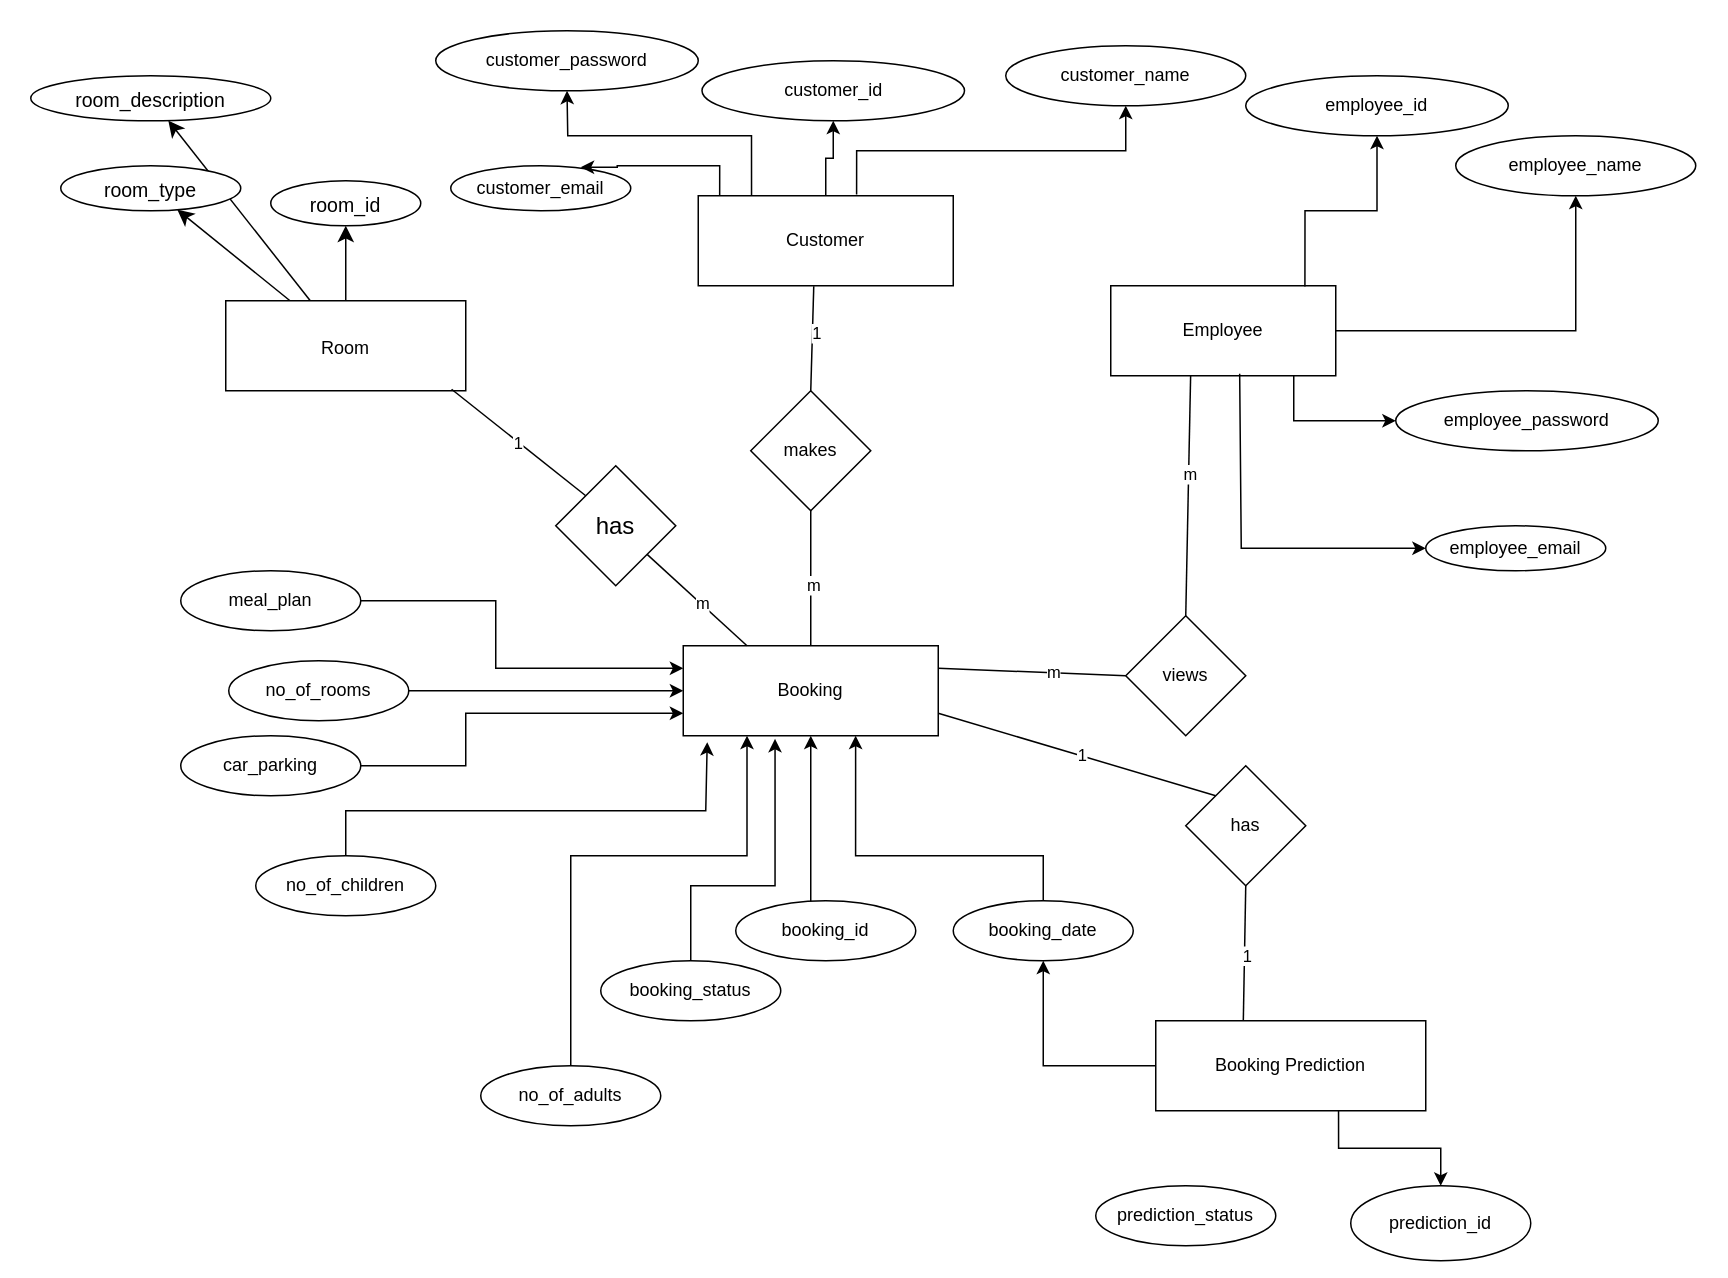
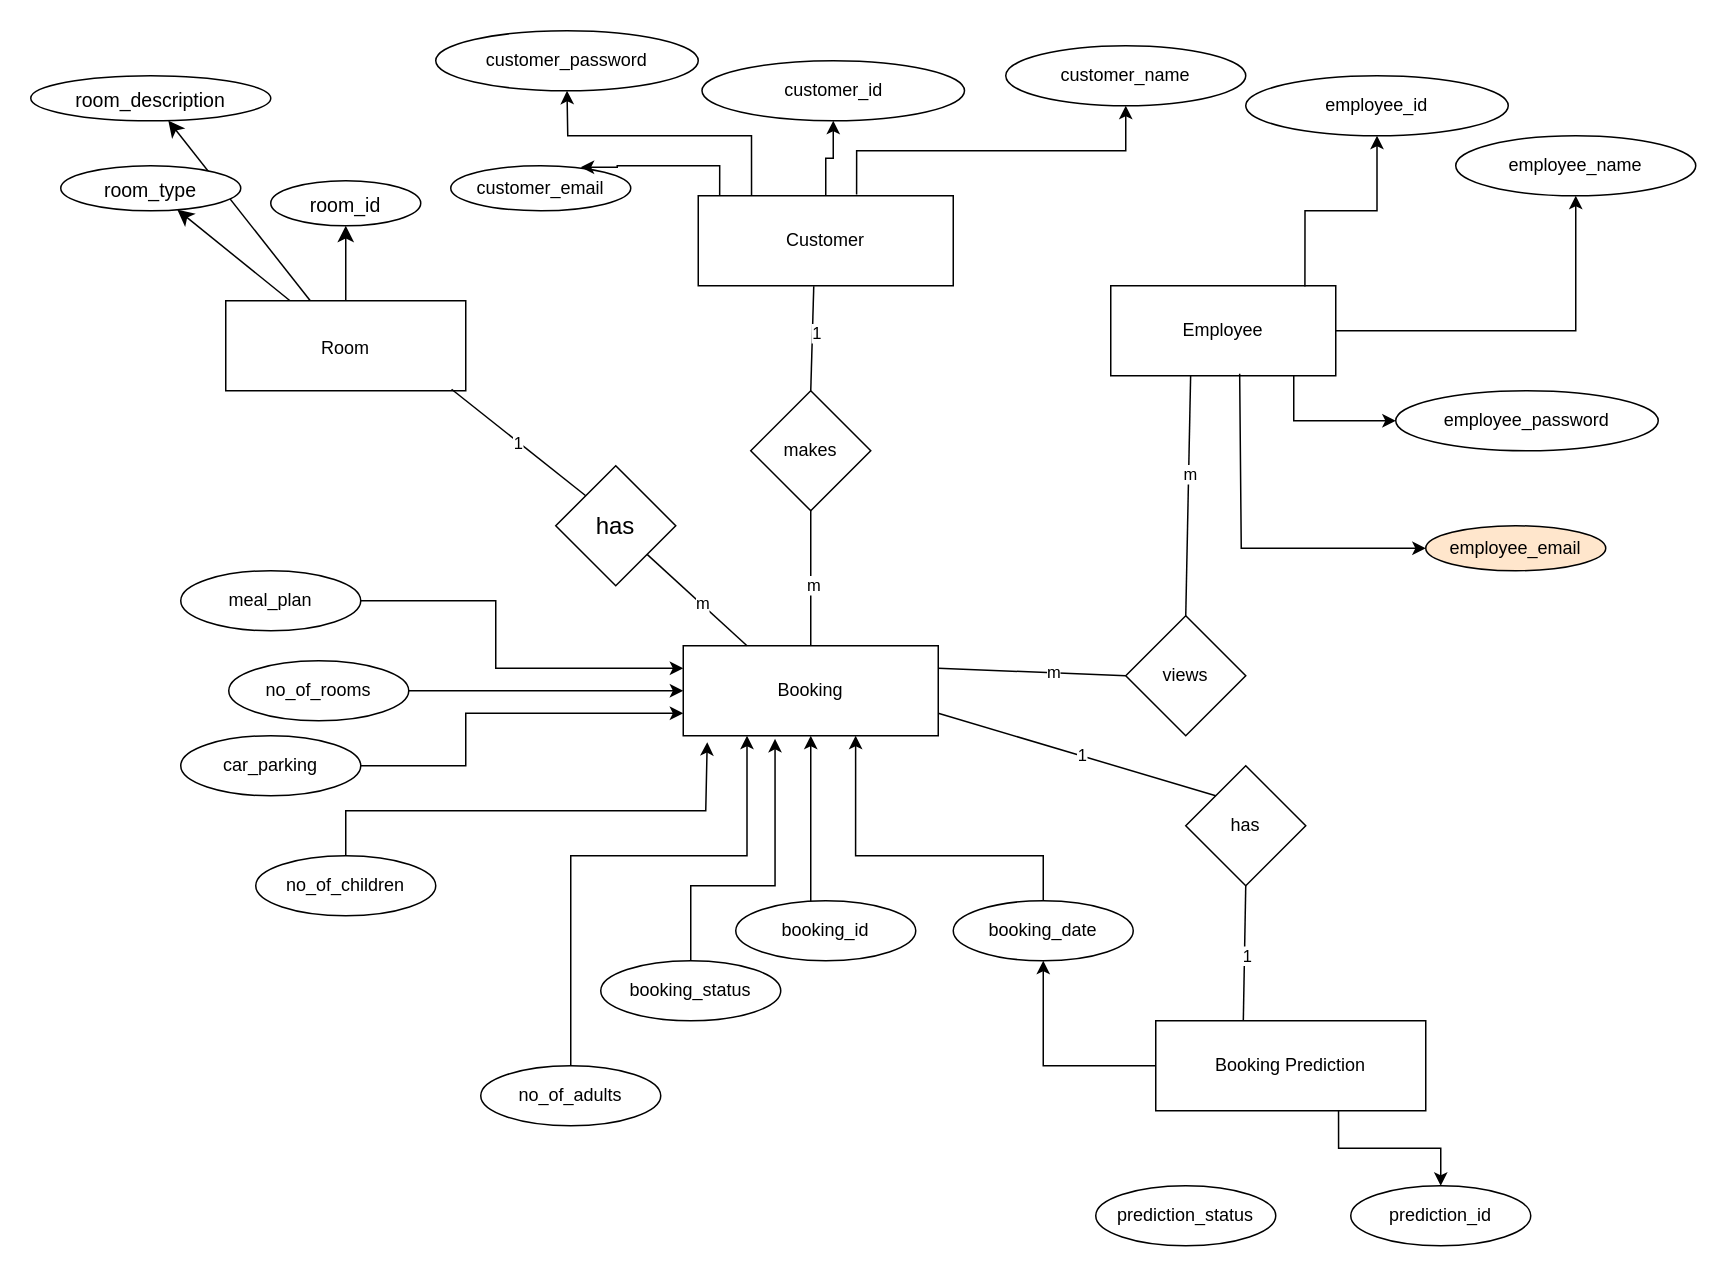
(1516, 548) -> (1516, 548)
(1441, 1223) -> (1441, 1216)
